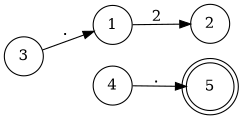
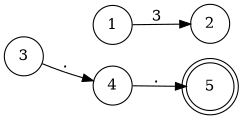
(159, 17) -> (159, 17)
(63, 42) -> (62, 71)
